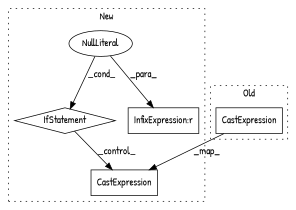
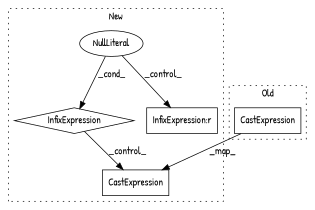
(144, 75) -> (163, 75)
(65, 121) -> (74, 121)
